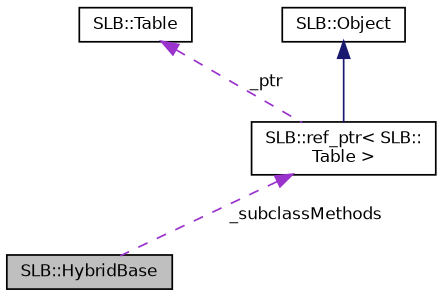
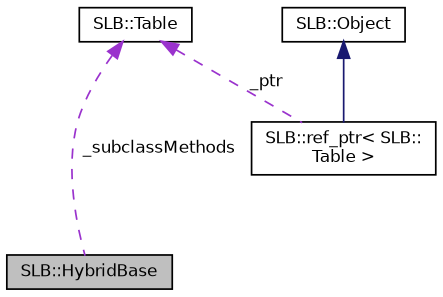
(199, 219) -> (73, 152)
